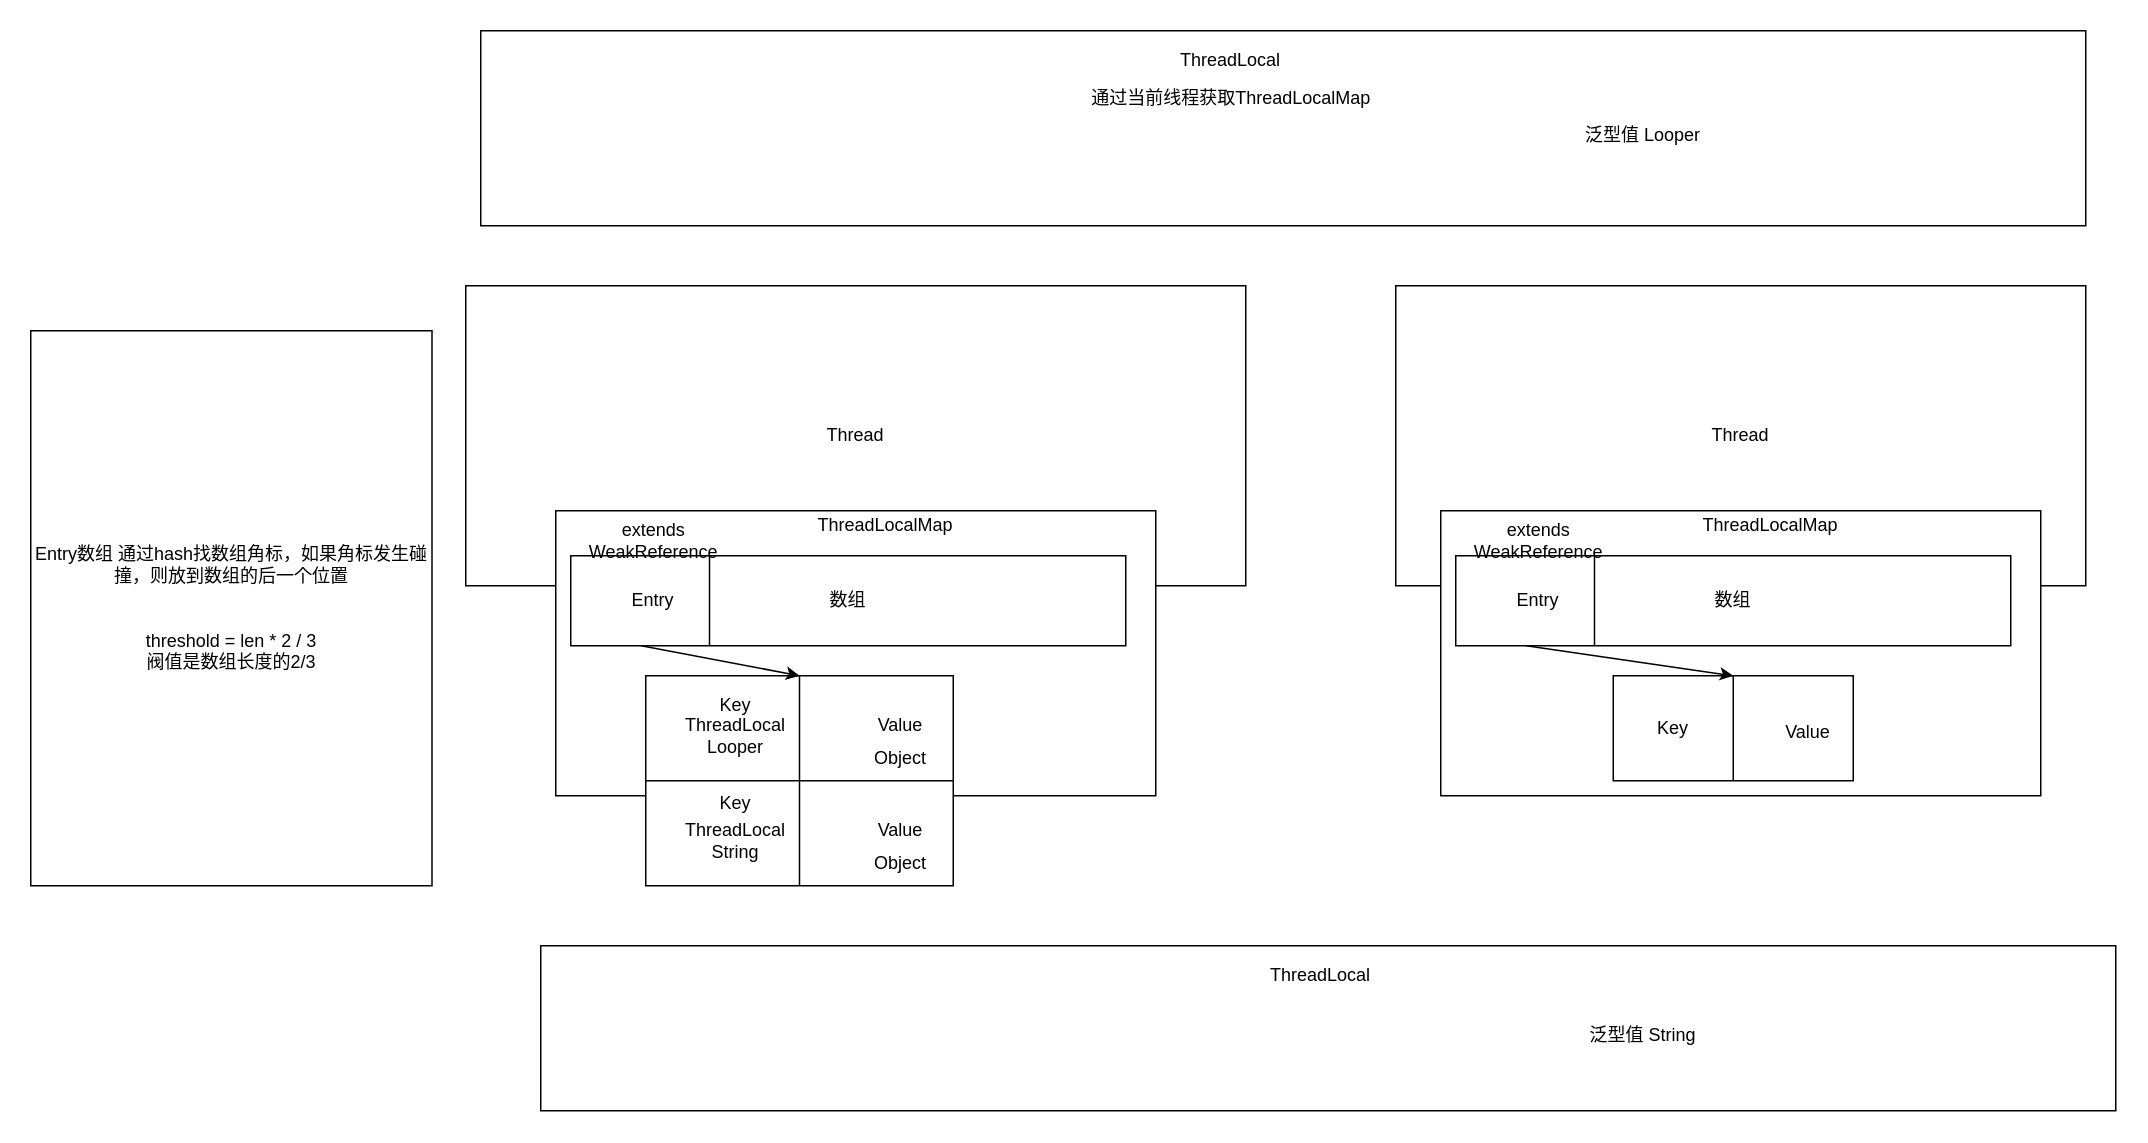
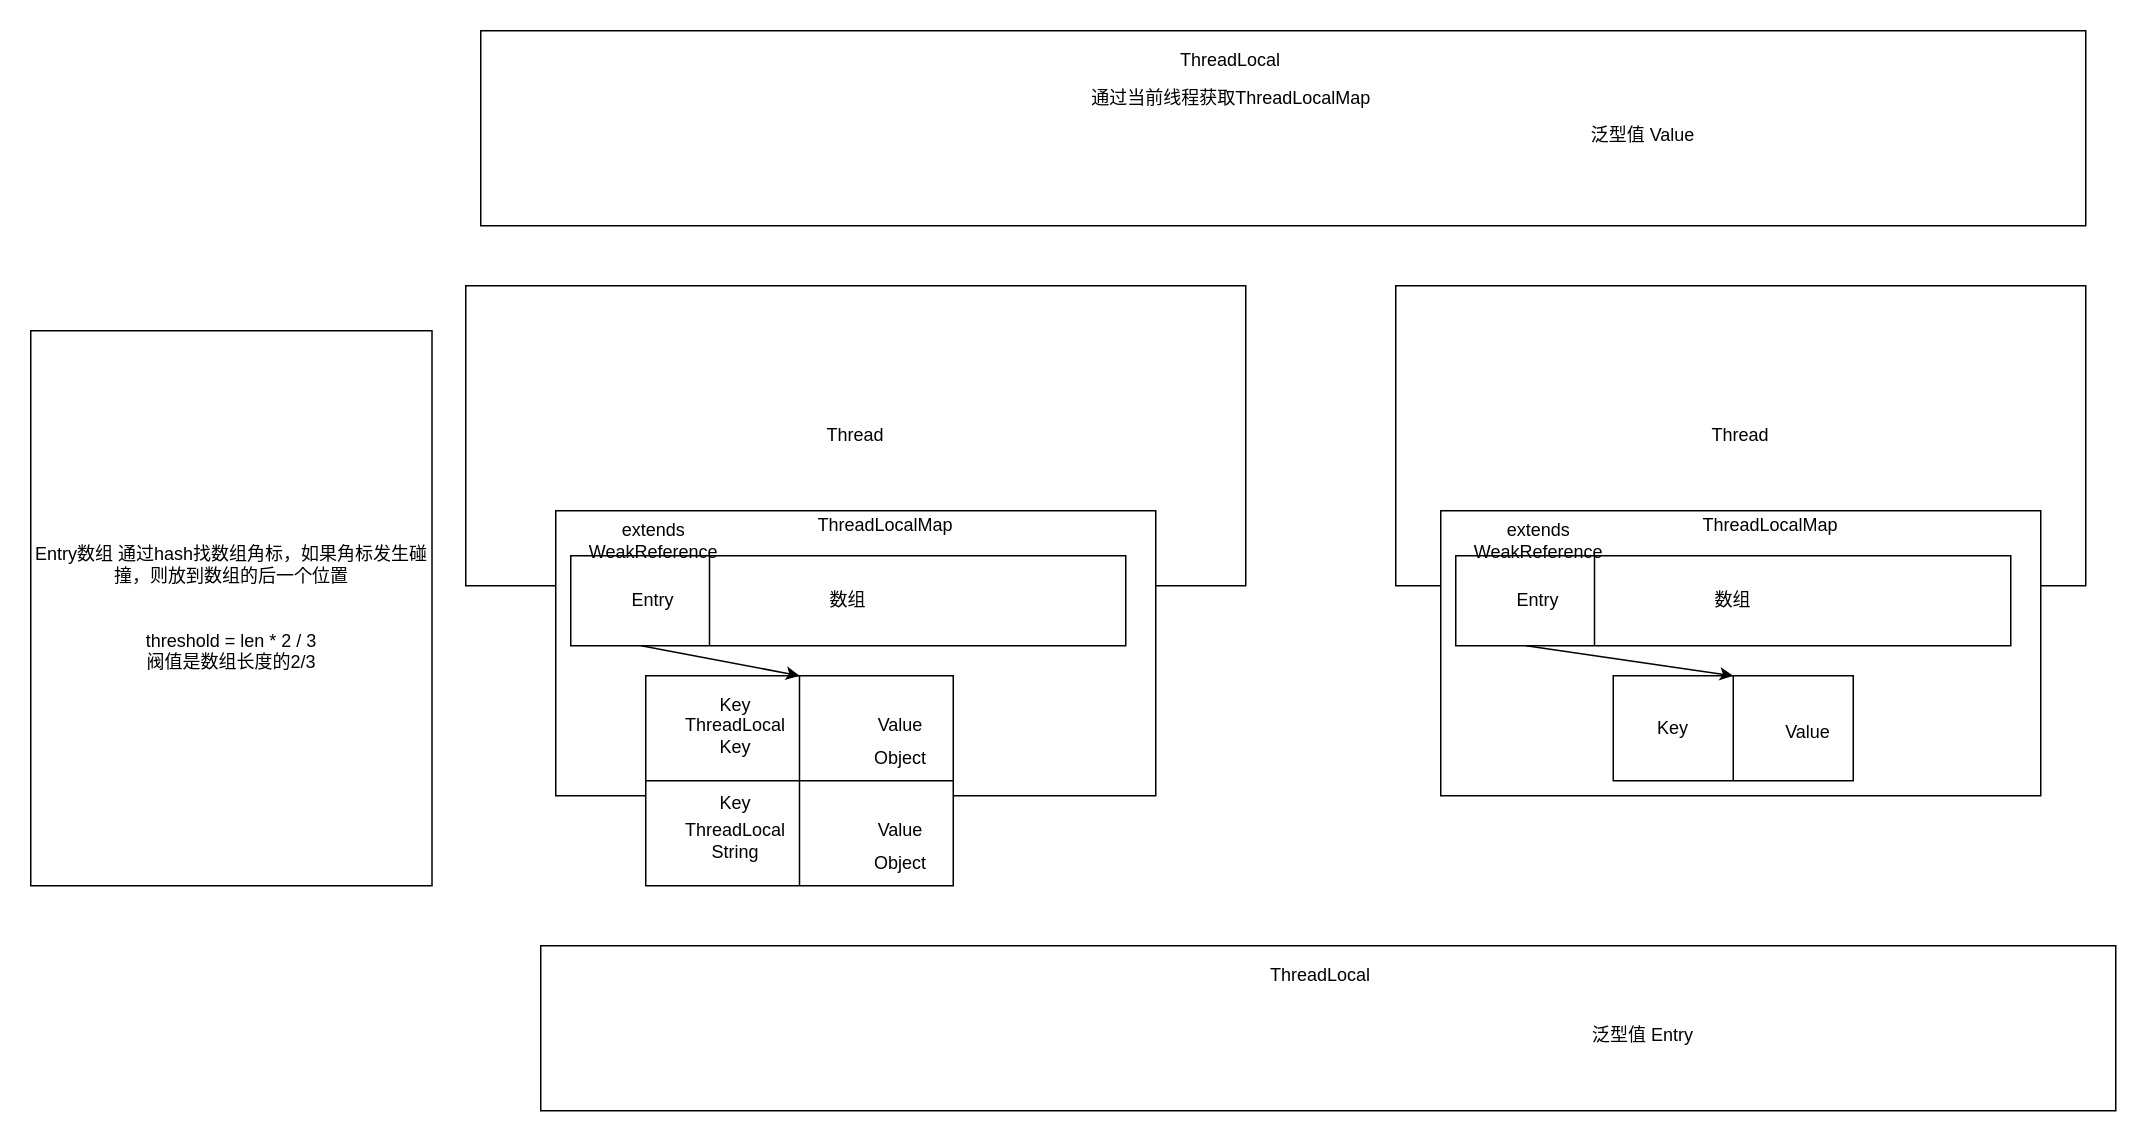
(1643, 136) -> (1643, 136)
(736, 736) -> (736, 736)
(1643, 1036) -> (1643, 1036)
